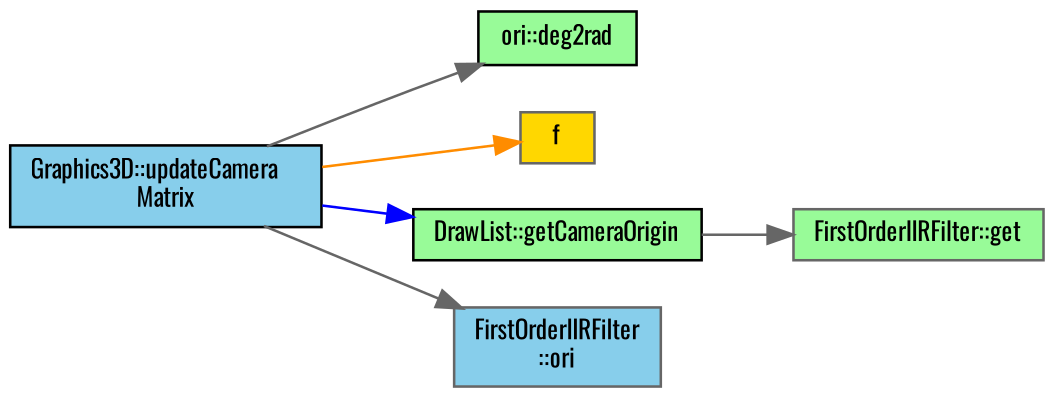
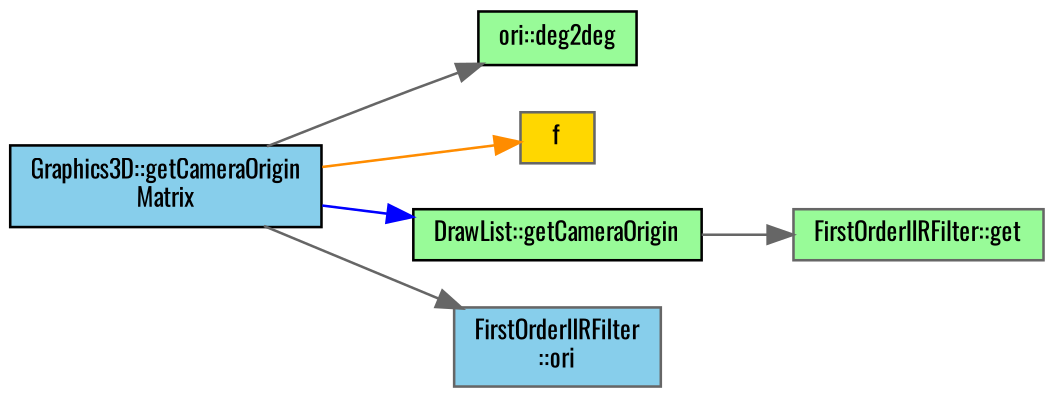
(557, 38) -> (557, 38)
(166, 186) -> (166, 186)
